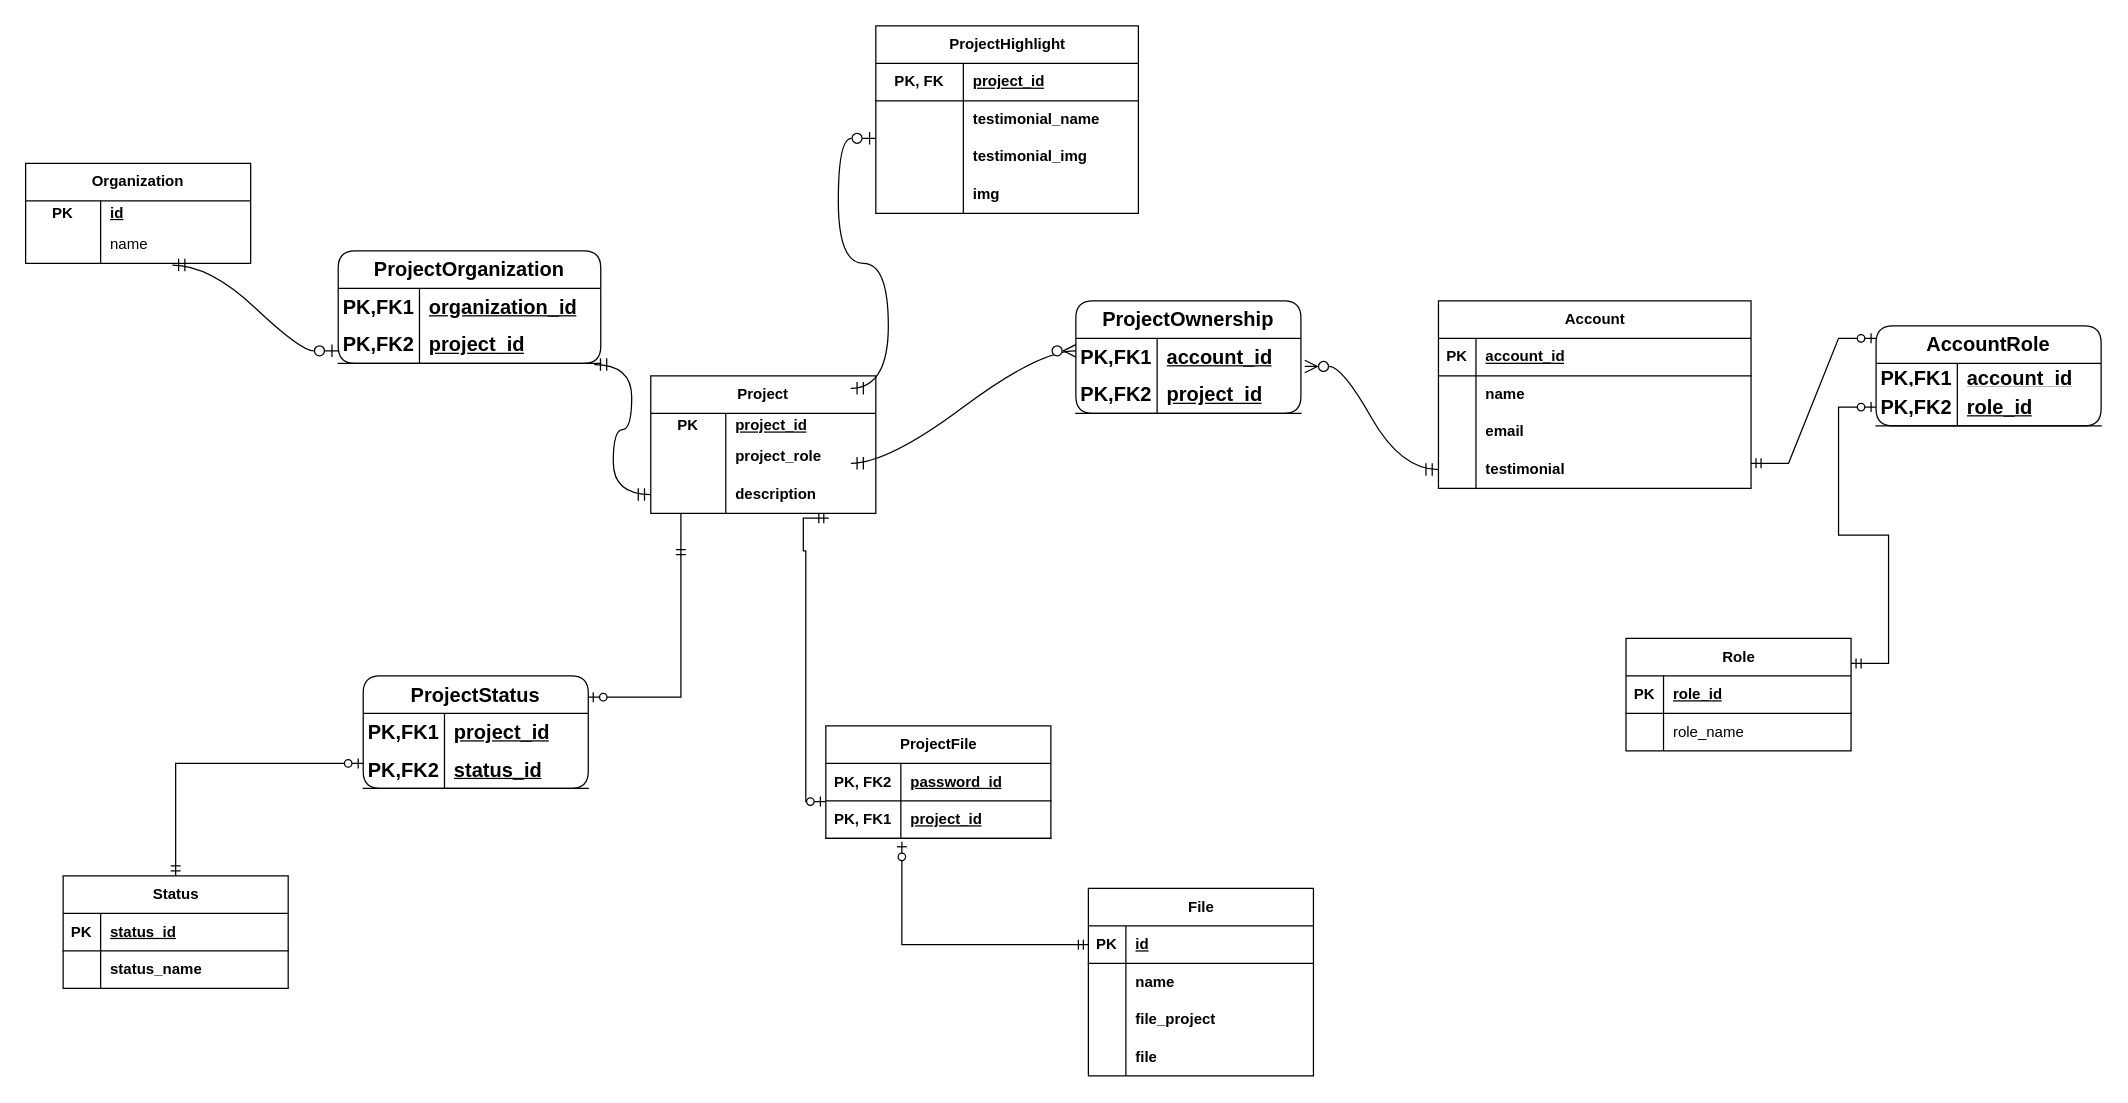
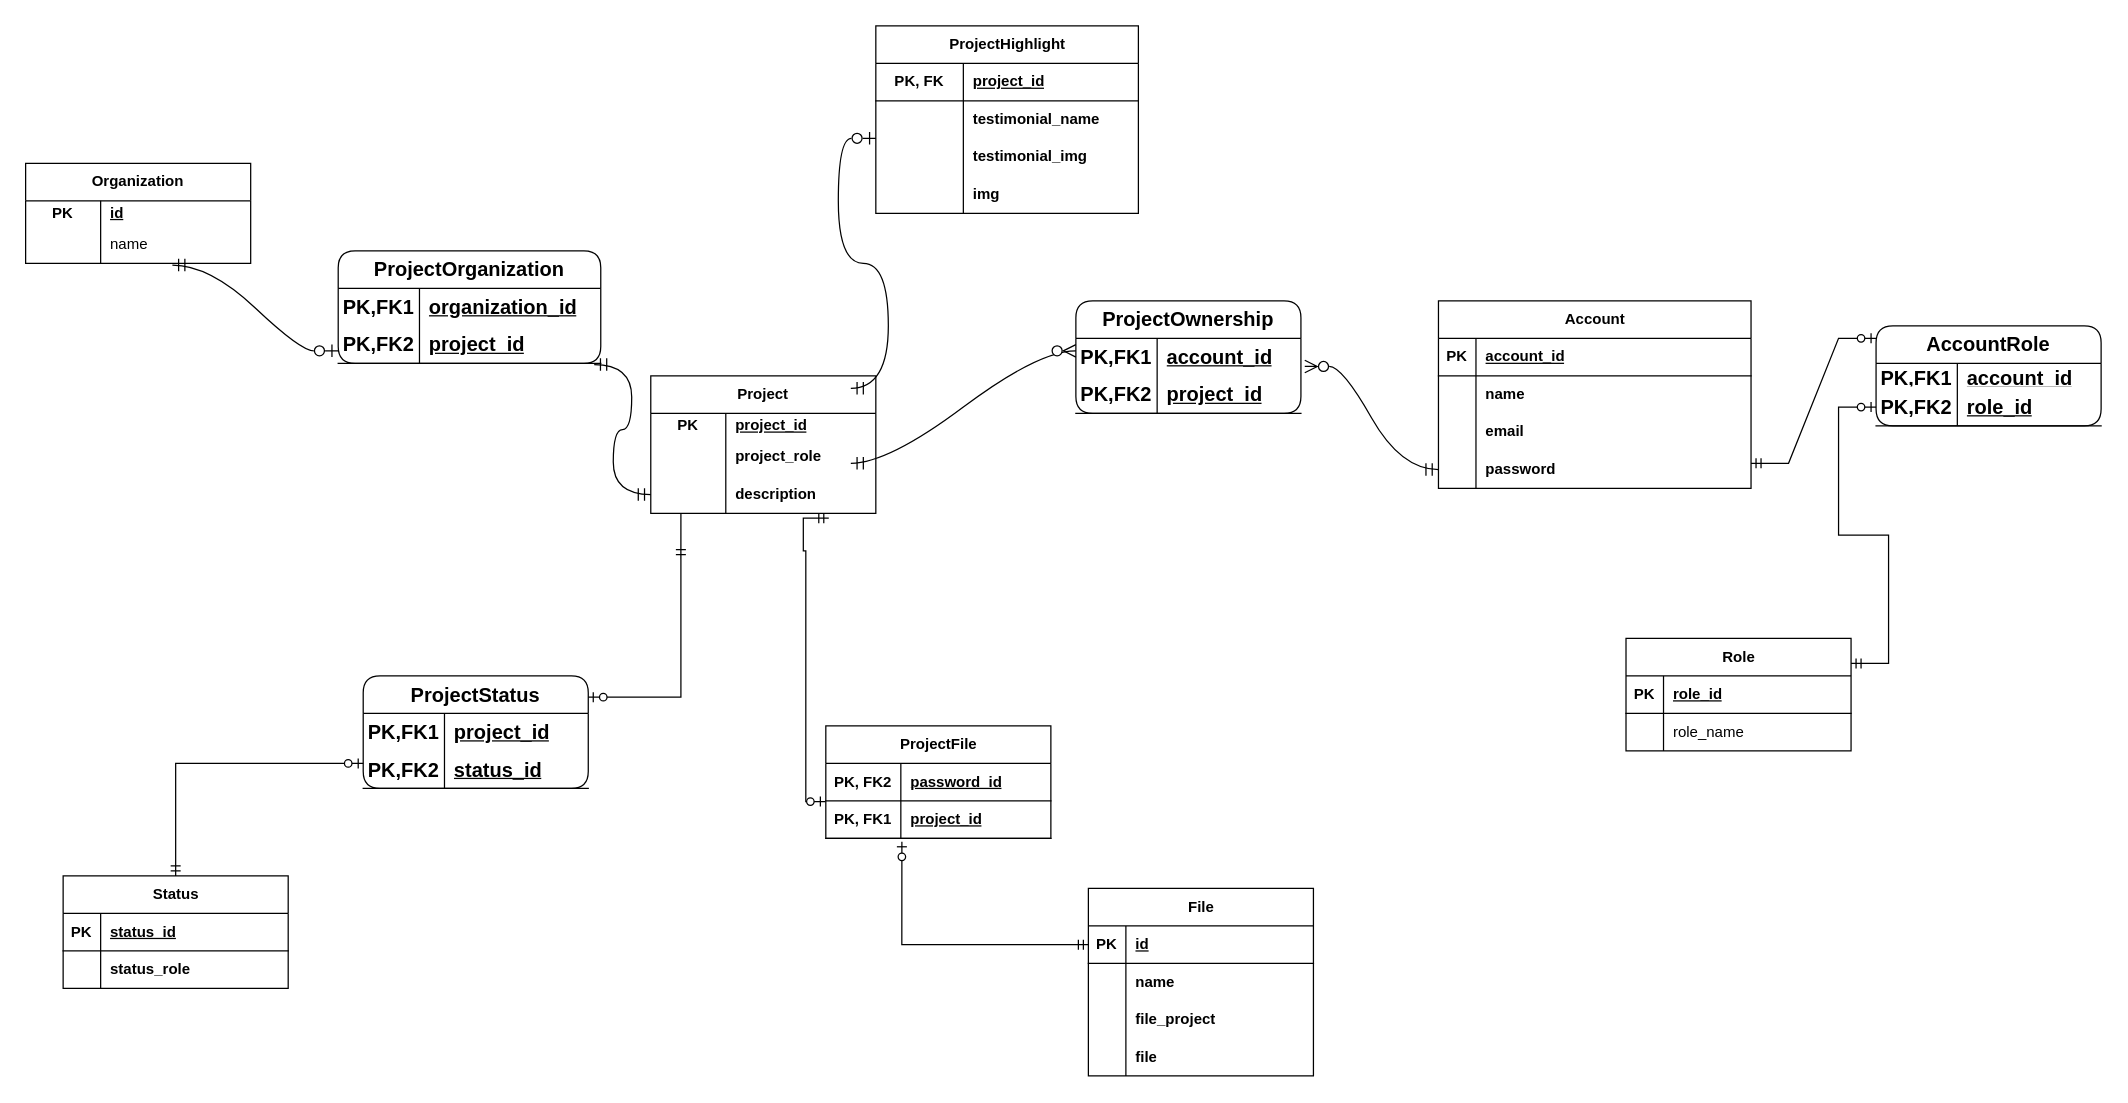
(1526, 469) -> (1519, 469)
(157, 969) -> (155, 969)
